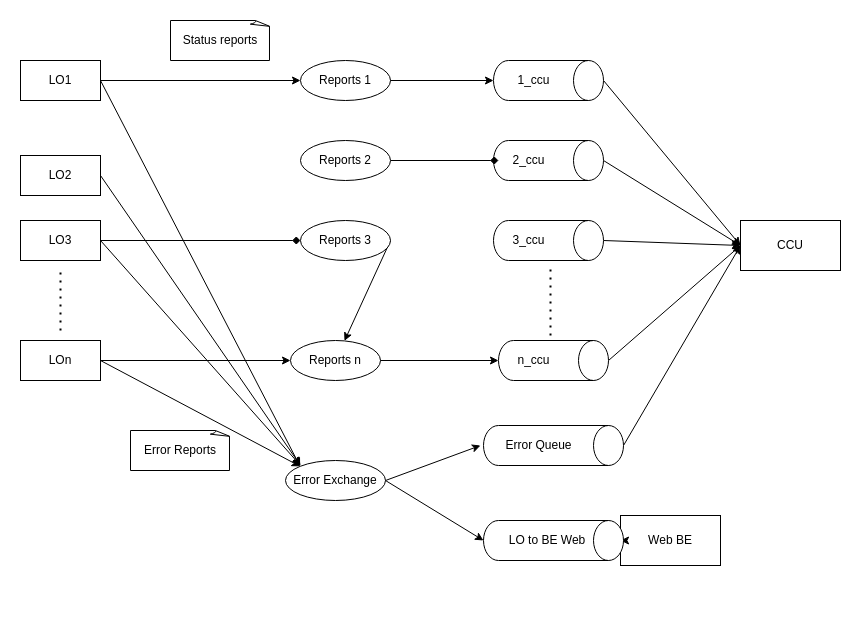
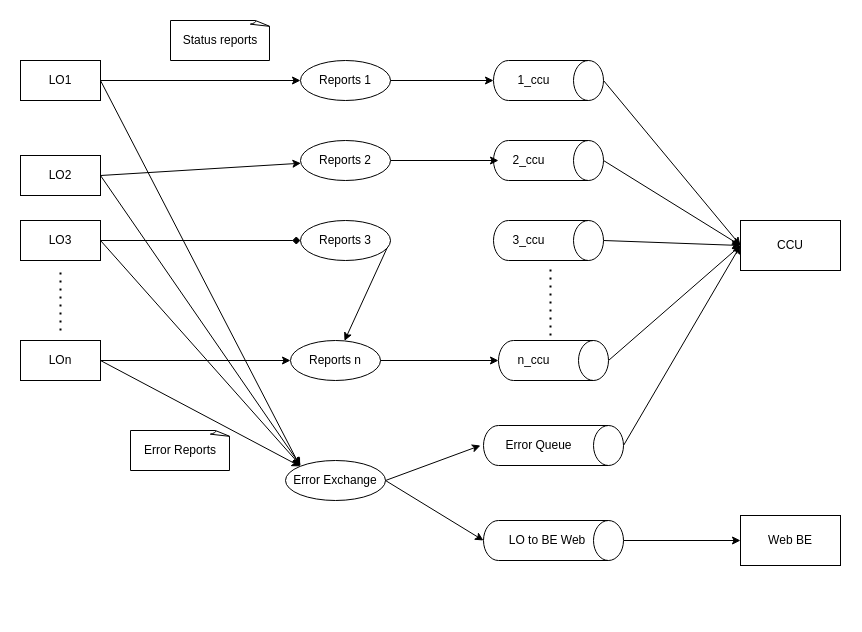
(490, 161) -> (490, 161)
none -> (199, 169)
(671, 541) -> (791, 541)
